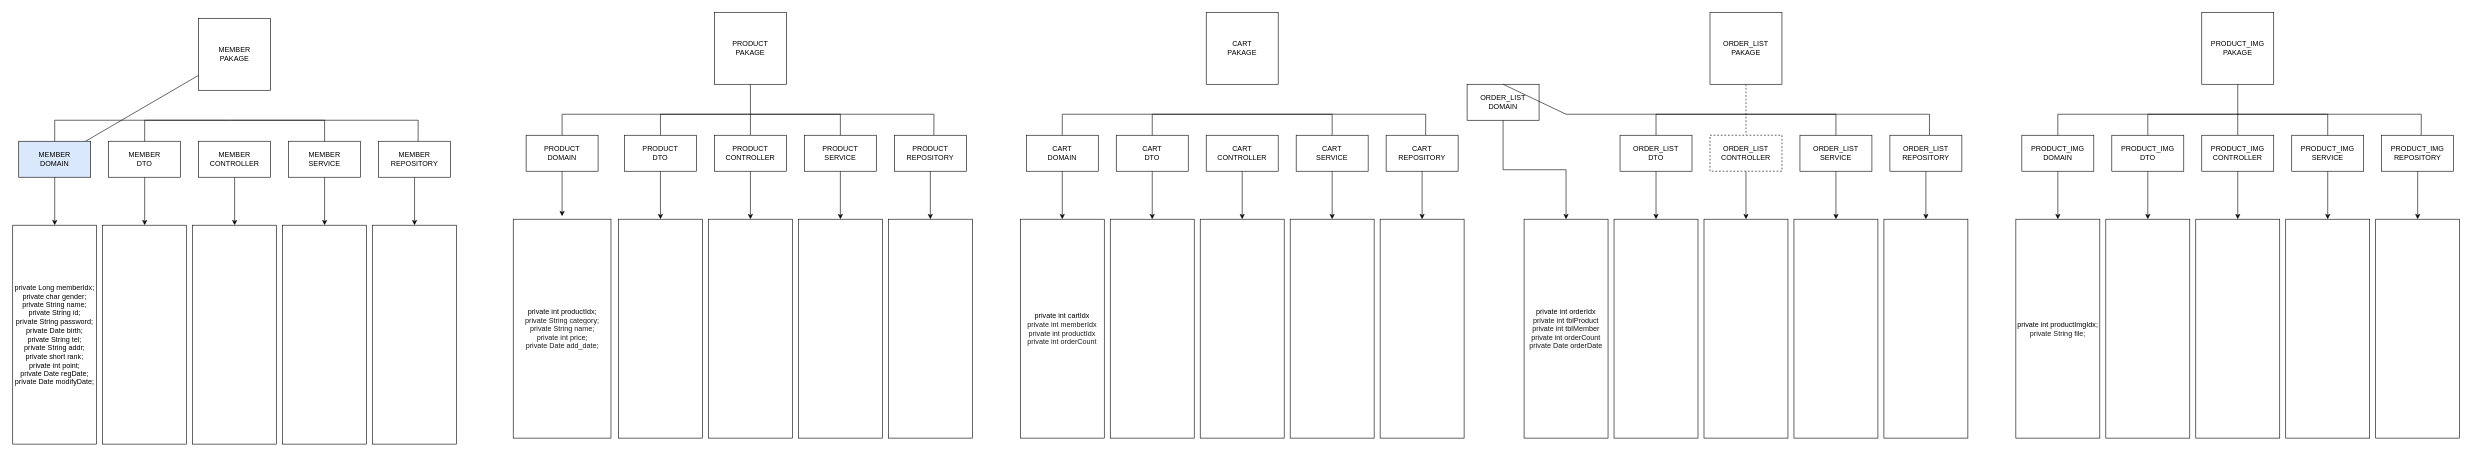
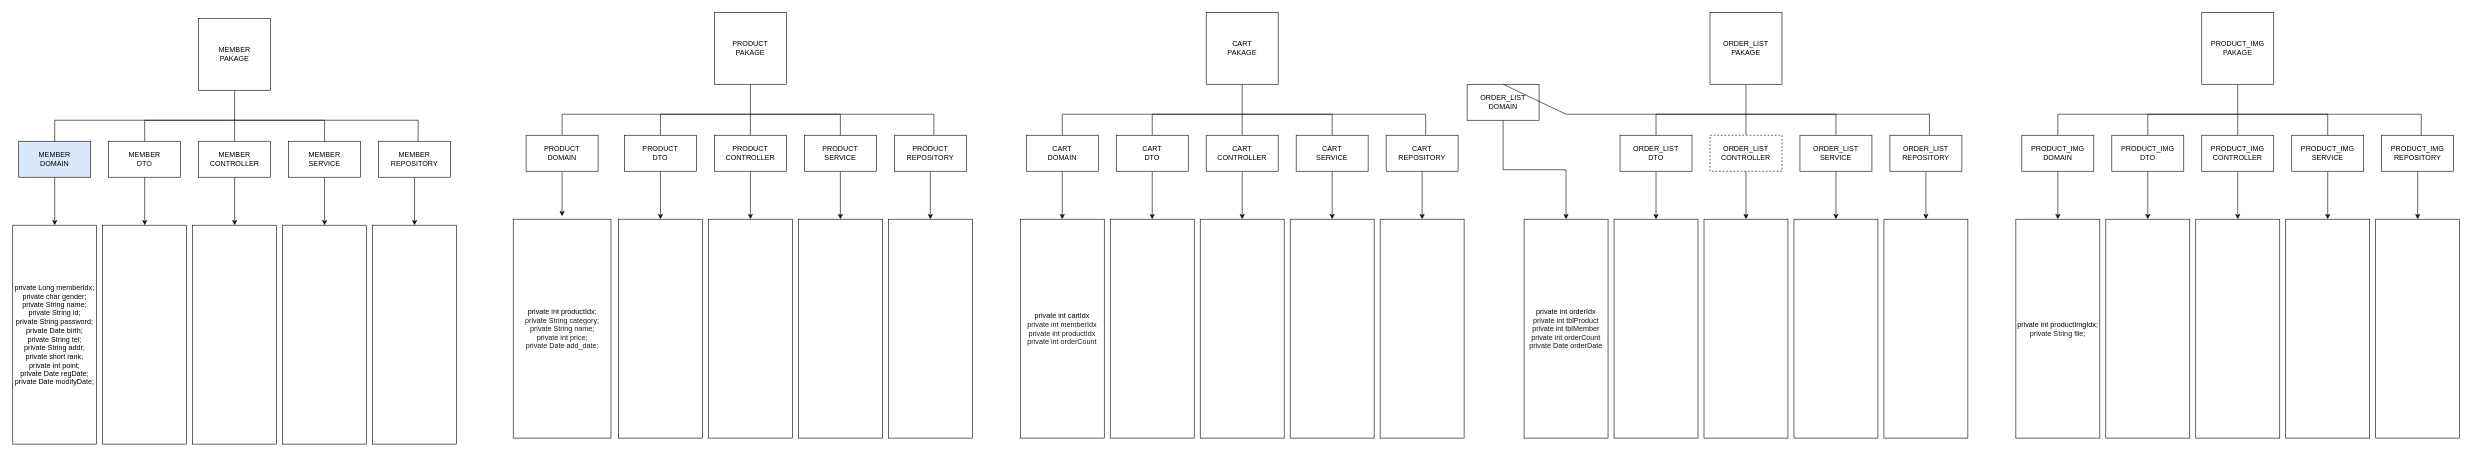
(142, 108) -> (234, 115)
none -> (1242, 109)
(1746, 109) -> (1746, 109)
